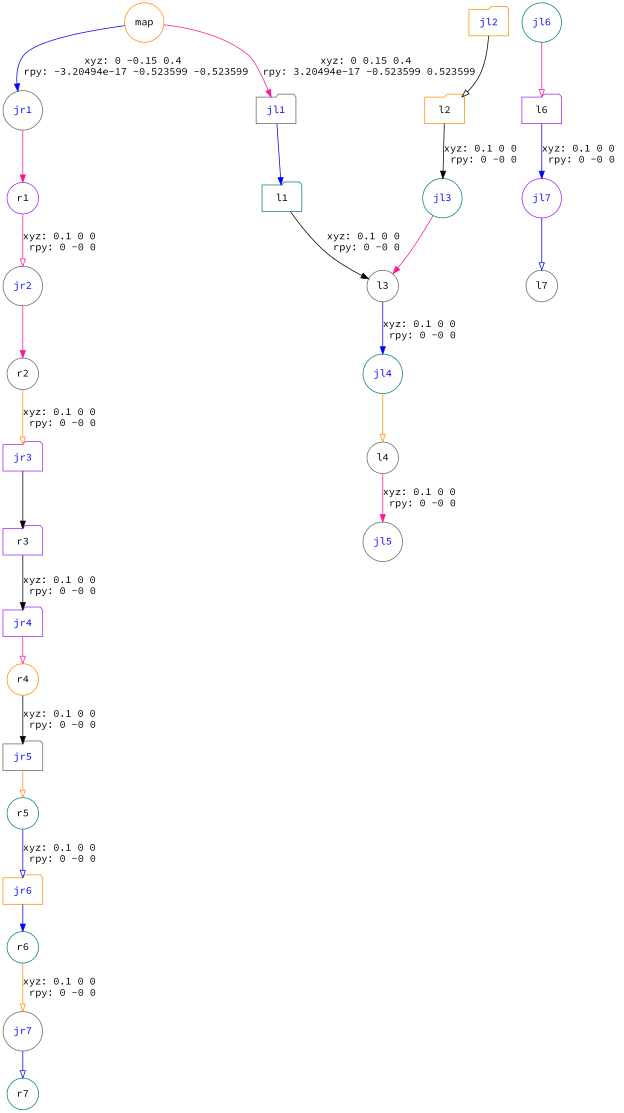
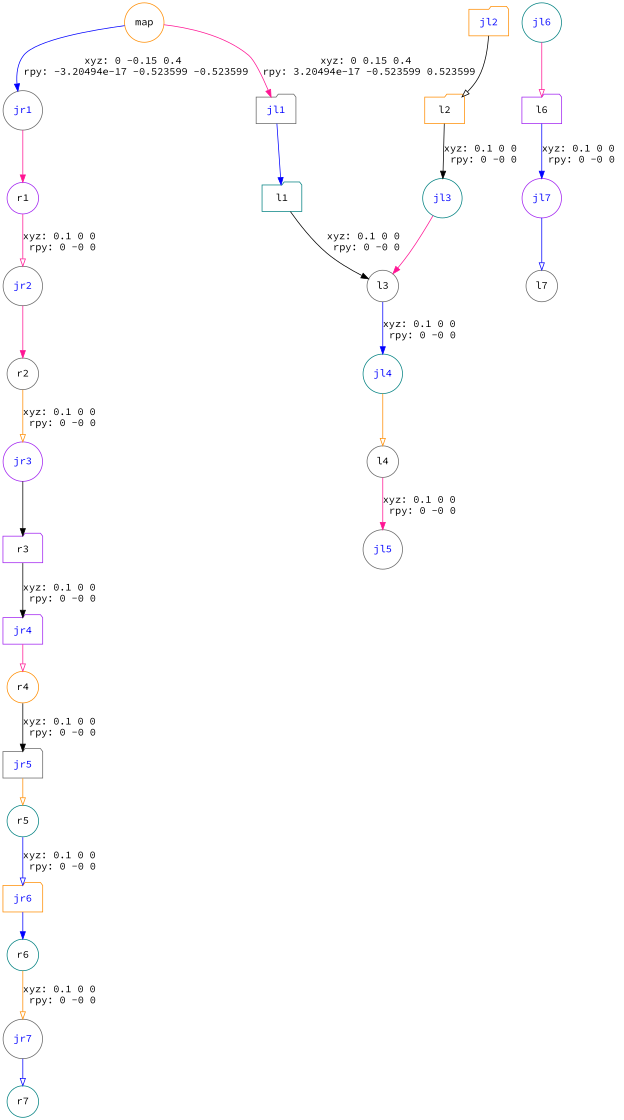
(23, 458) -> (23, 462)
